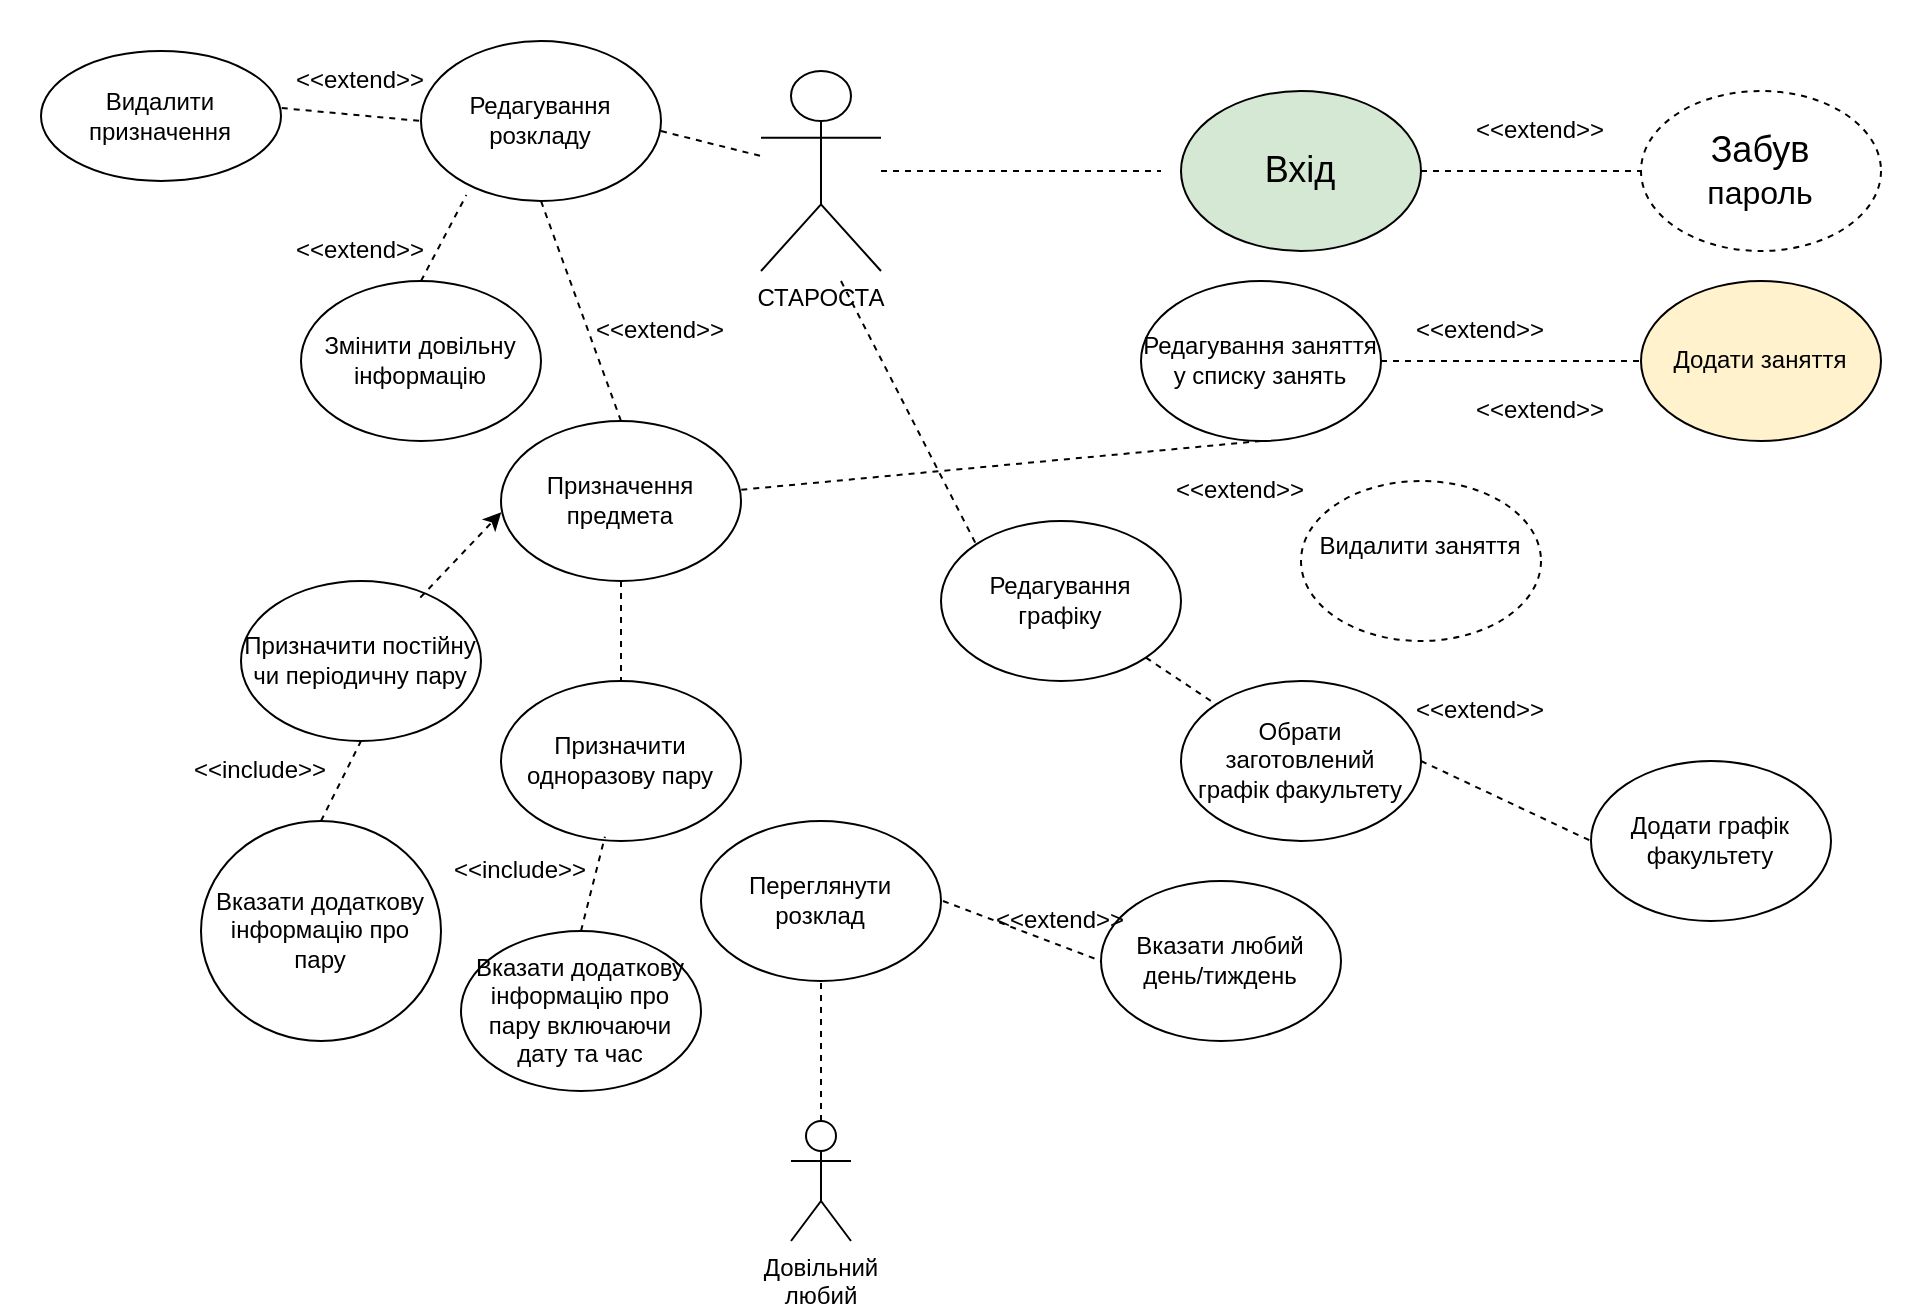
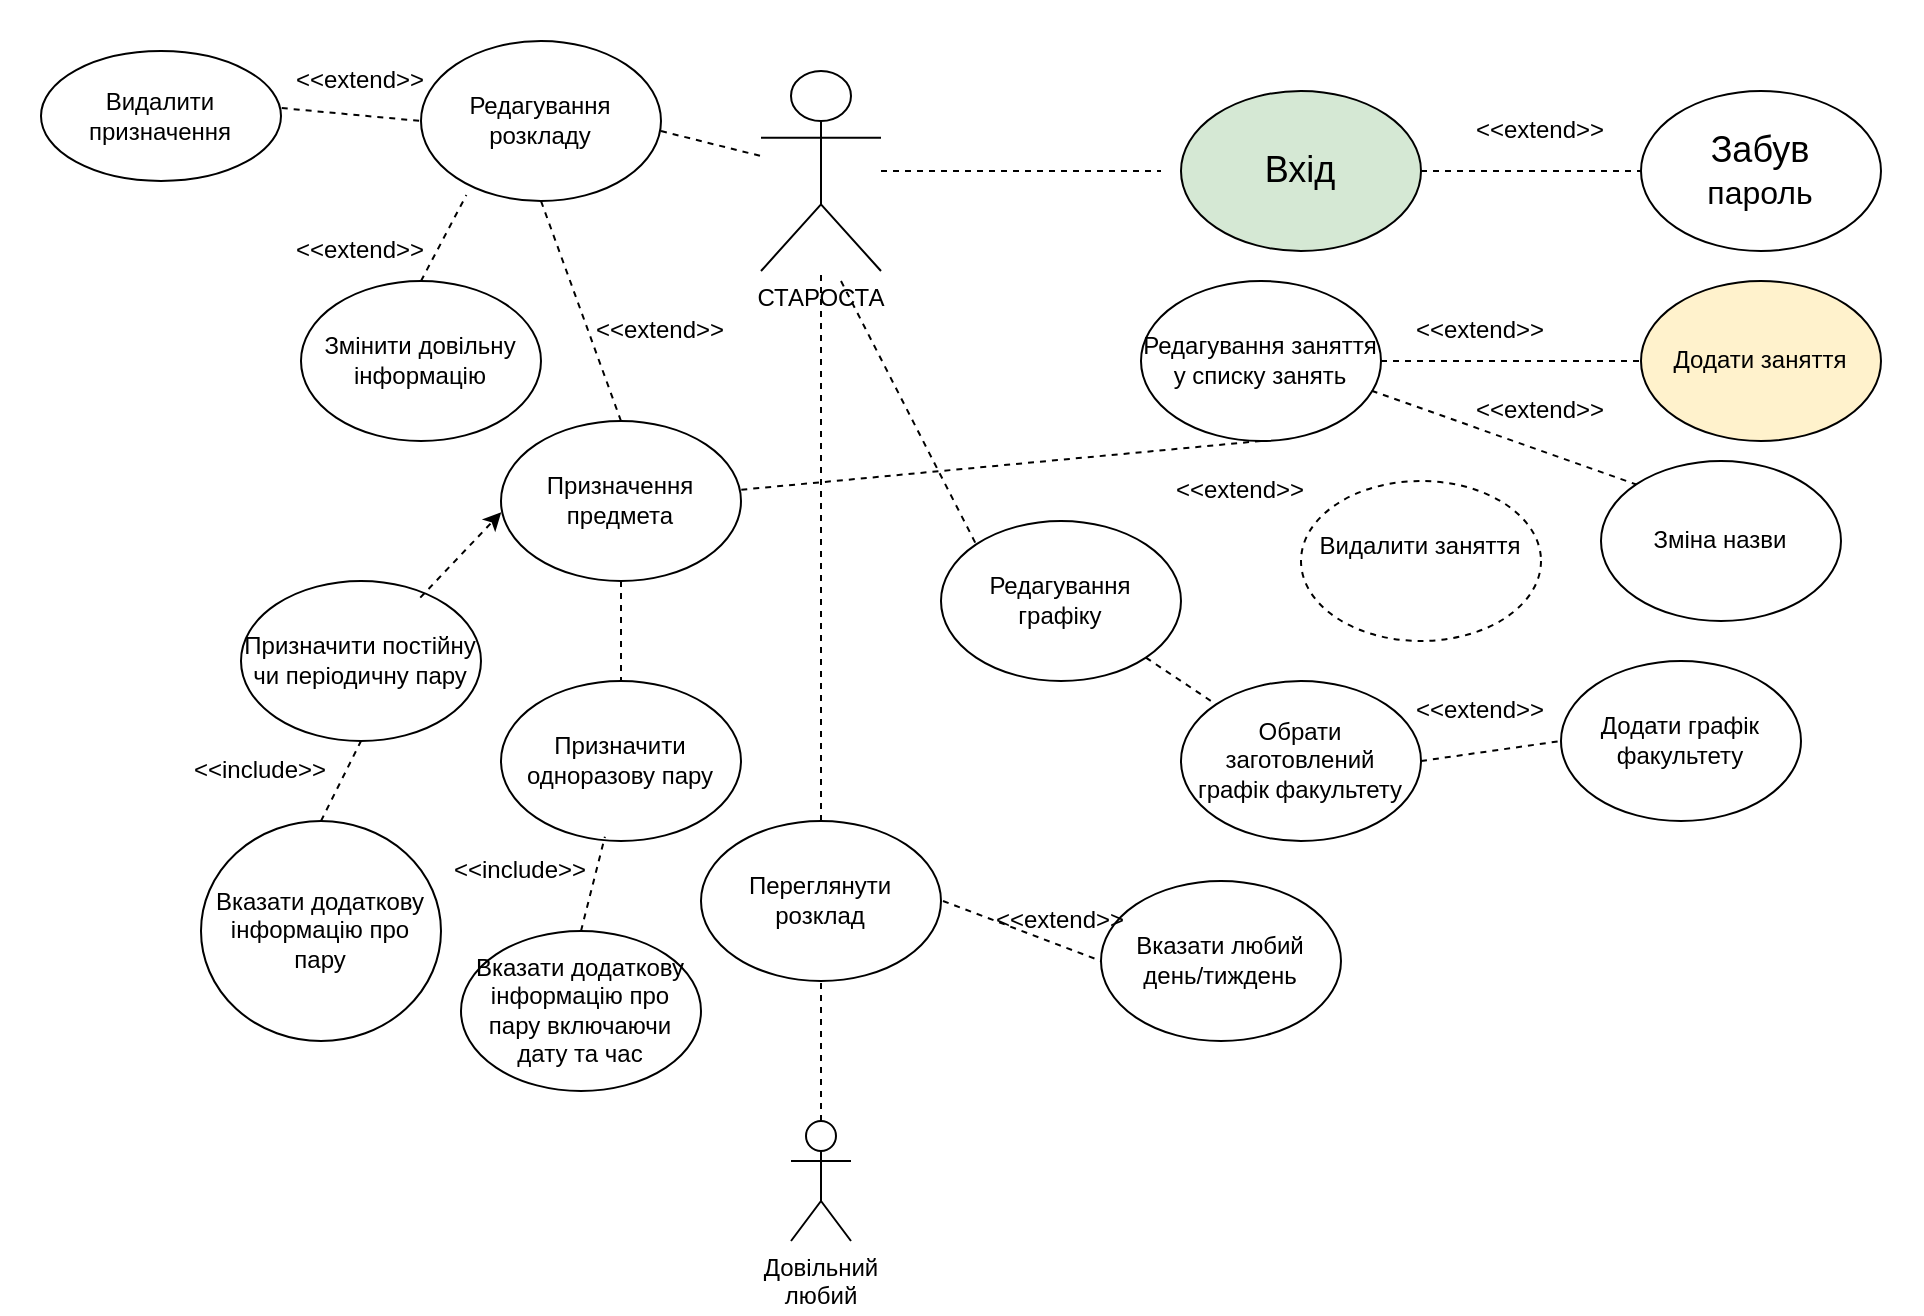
(1761, 171) -> (1761, 171)
none -> (1503, 437)
none -> (1721, 541)
none -> (821, 546)
(1711, 841) -> (1681, 741)
